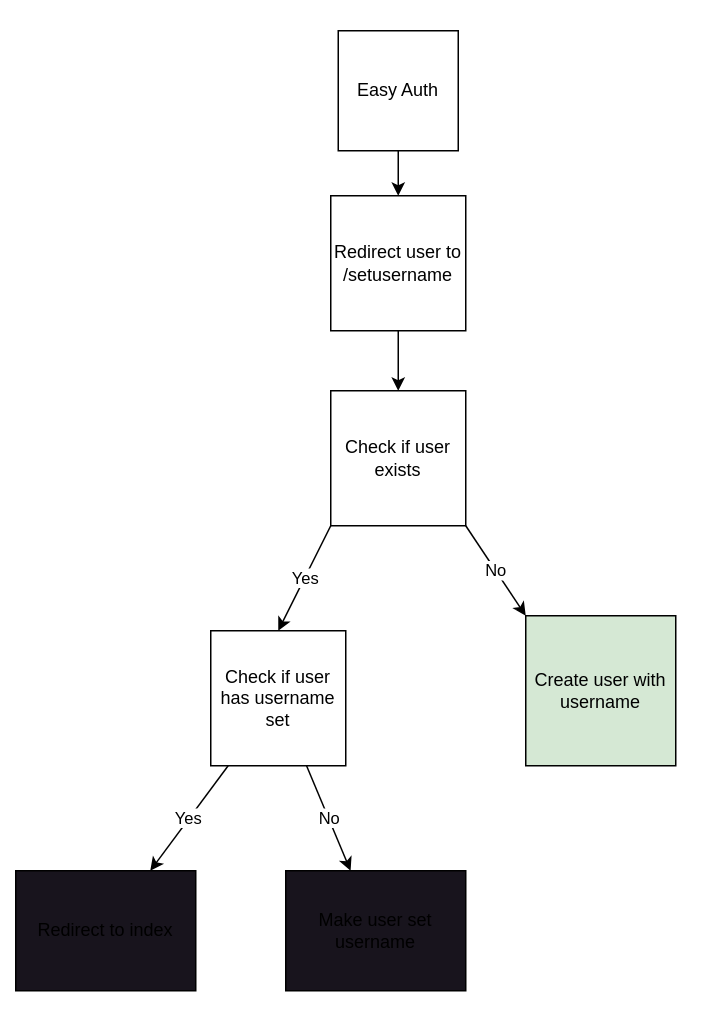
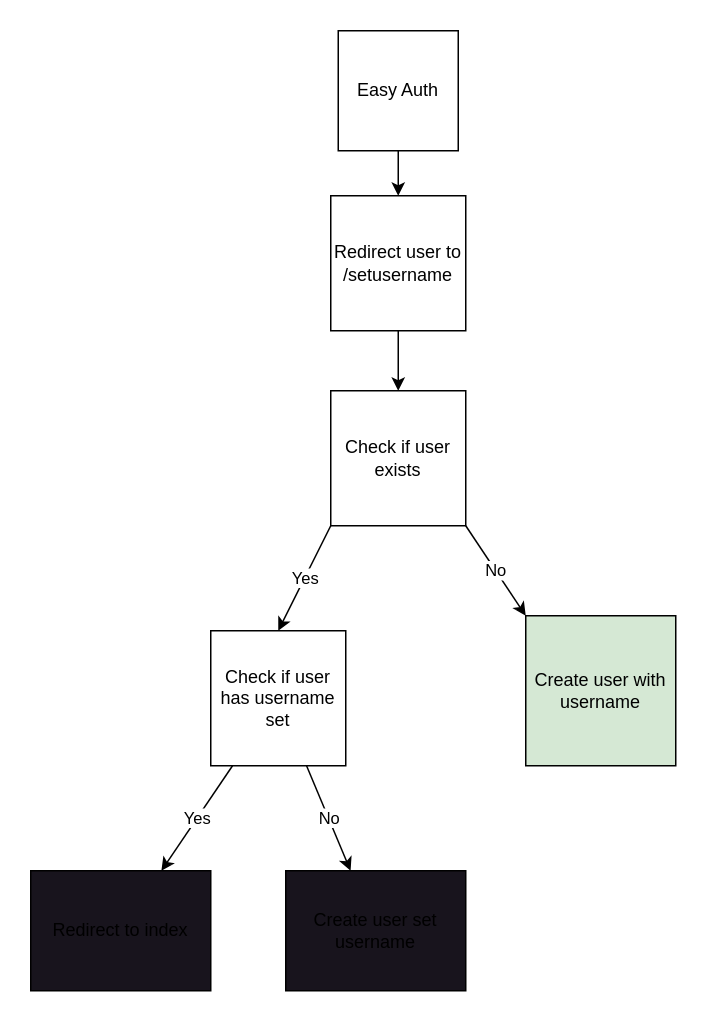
(106, 931) -> (121, 931)
(376, 931) -> (376, 931)
